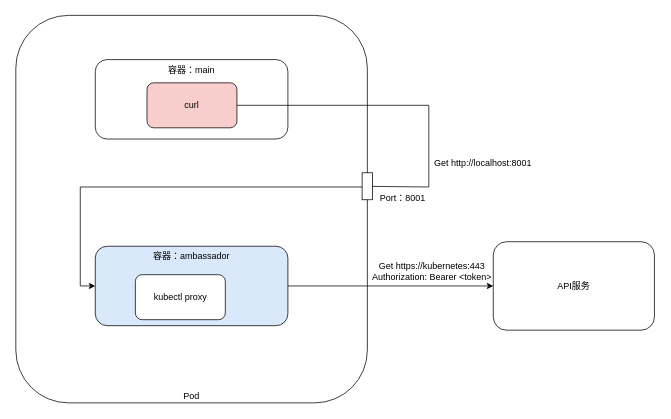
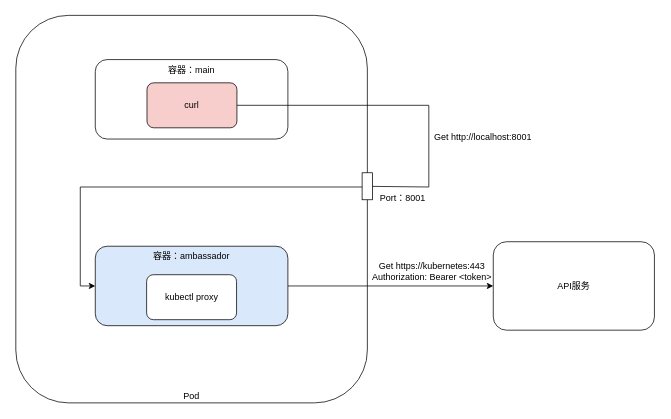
(483, 164) -> (483, 138)
(180, 297) -> (191, 297)
